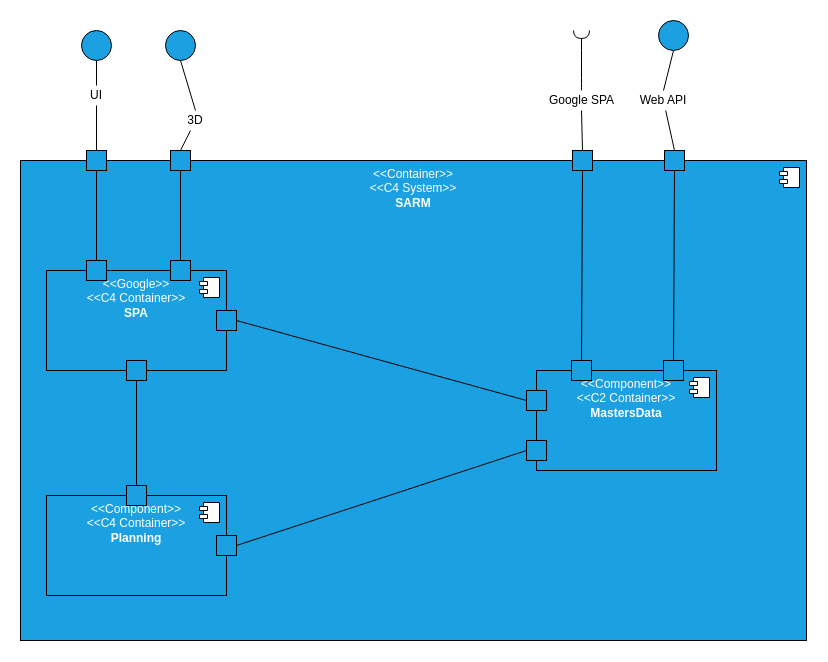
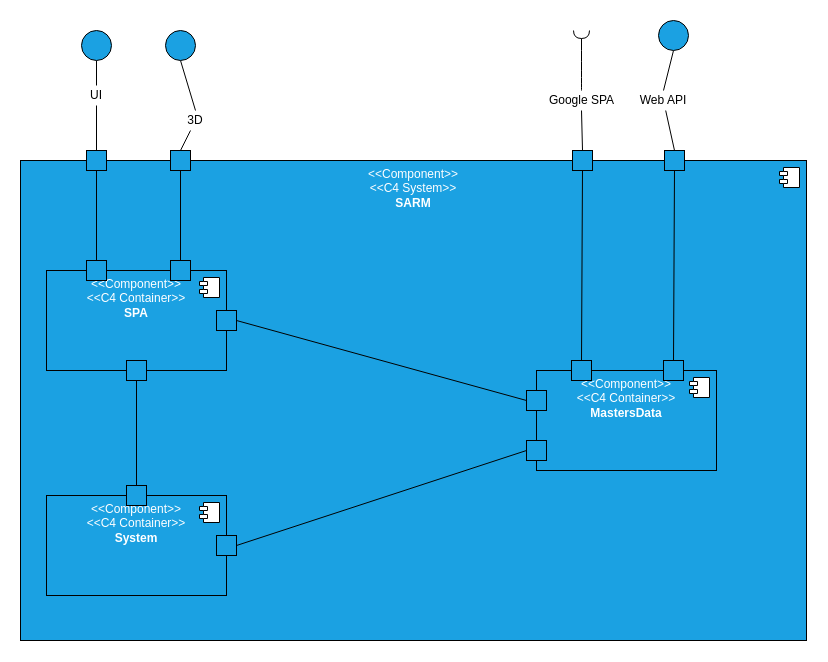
(414, 189) -> (414, 189)
(137, 299) -> (137, 299)
(627, 399) -> (627, 399)
(137, 524) -> (137, 524)
